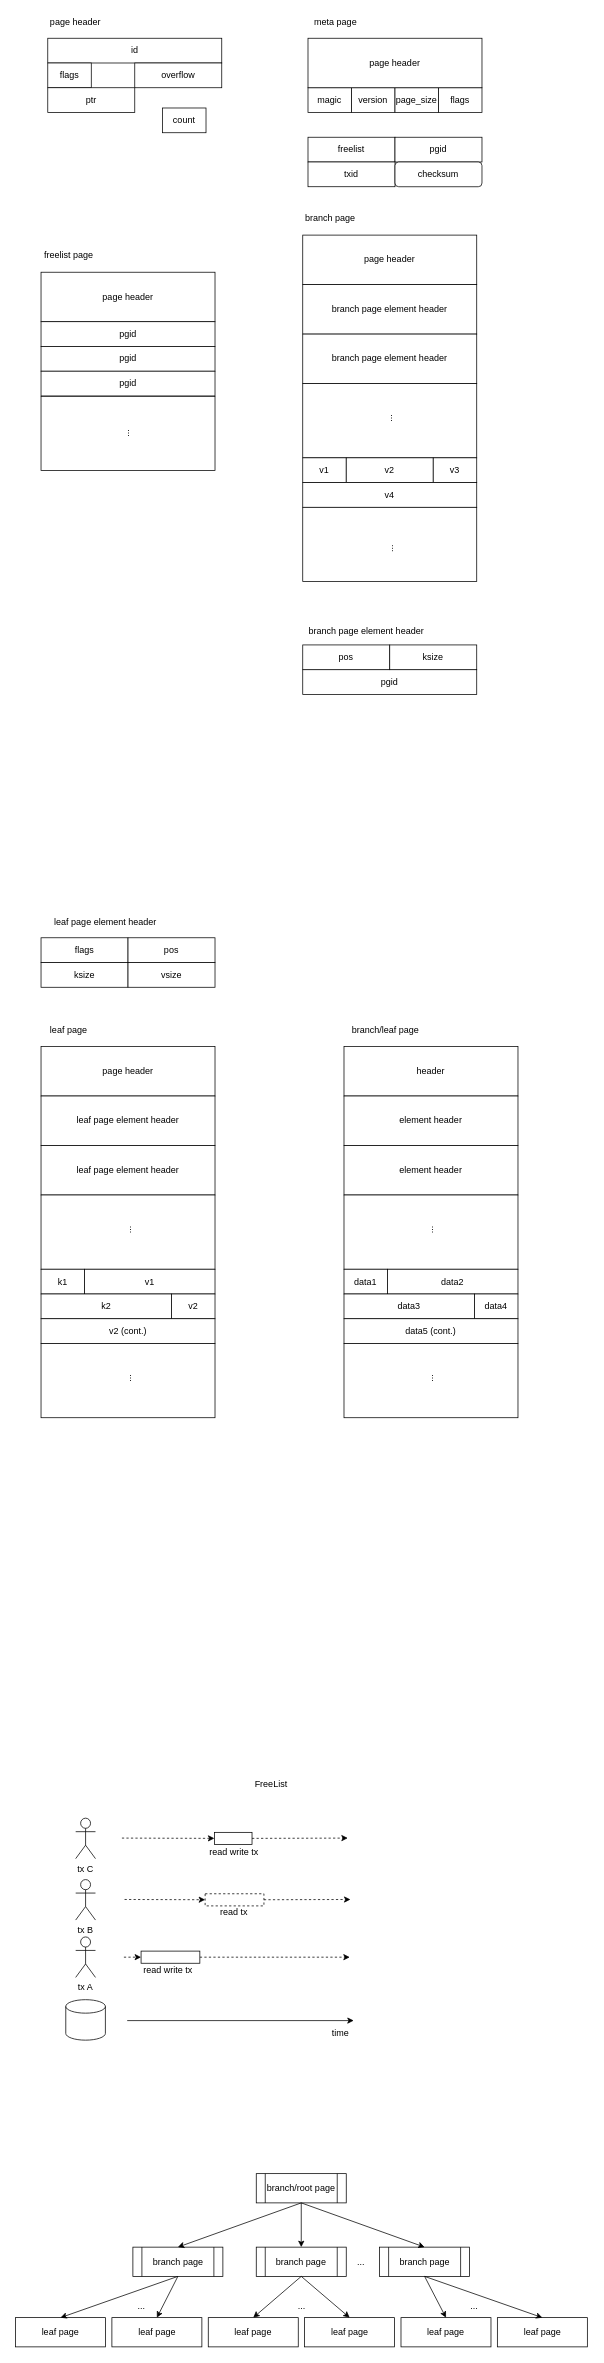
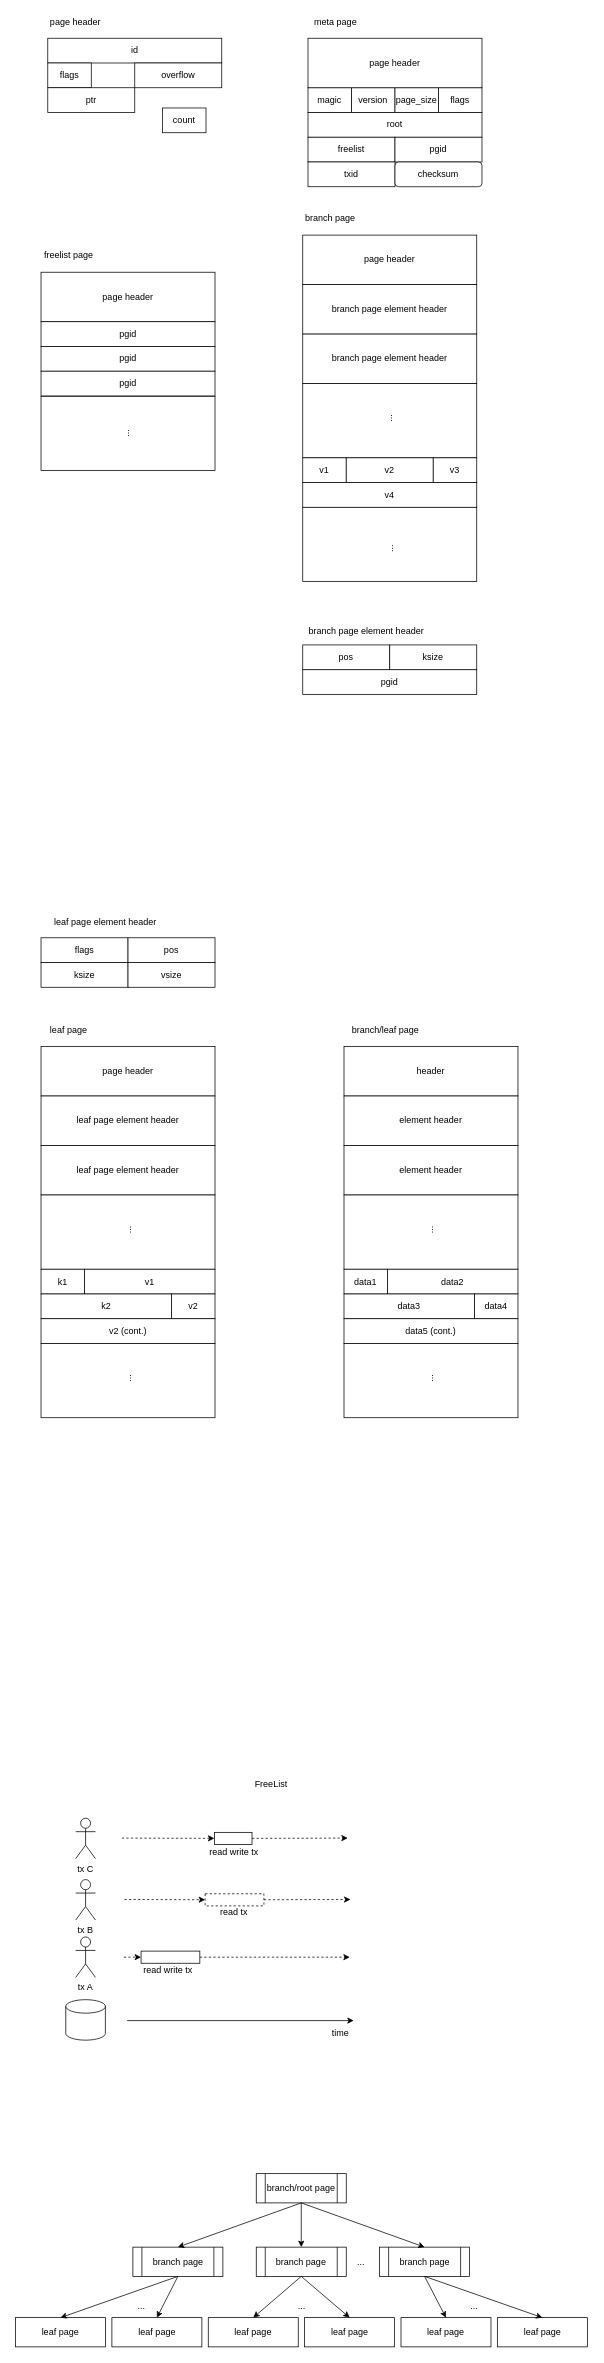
none -> (395, 125)
